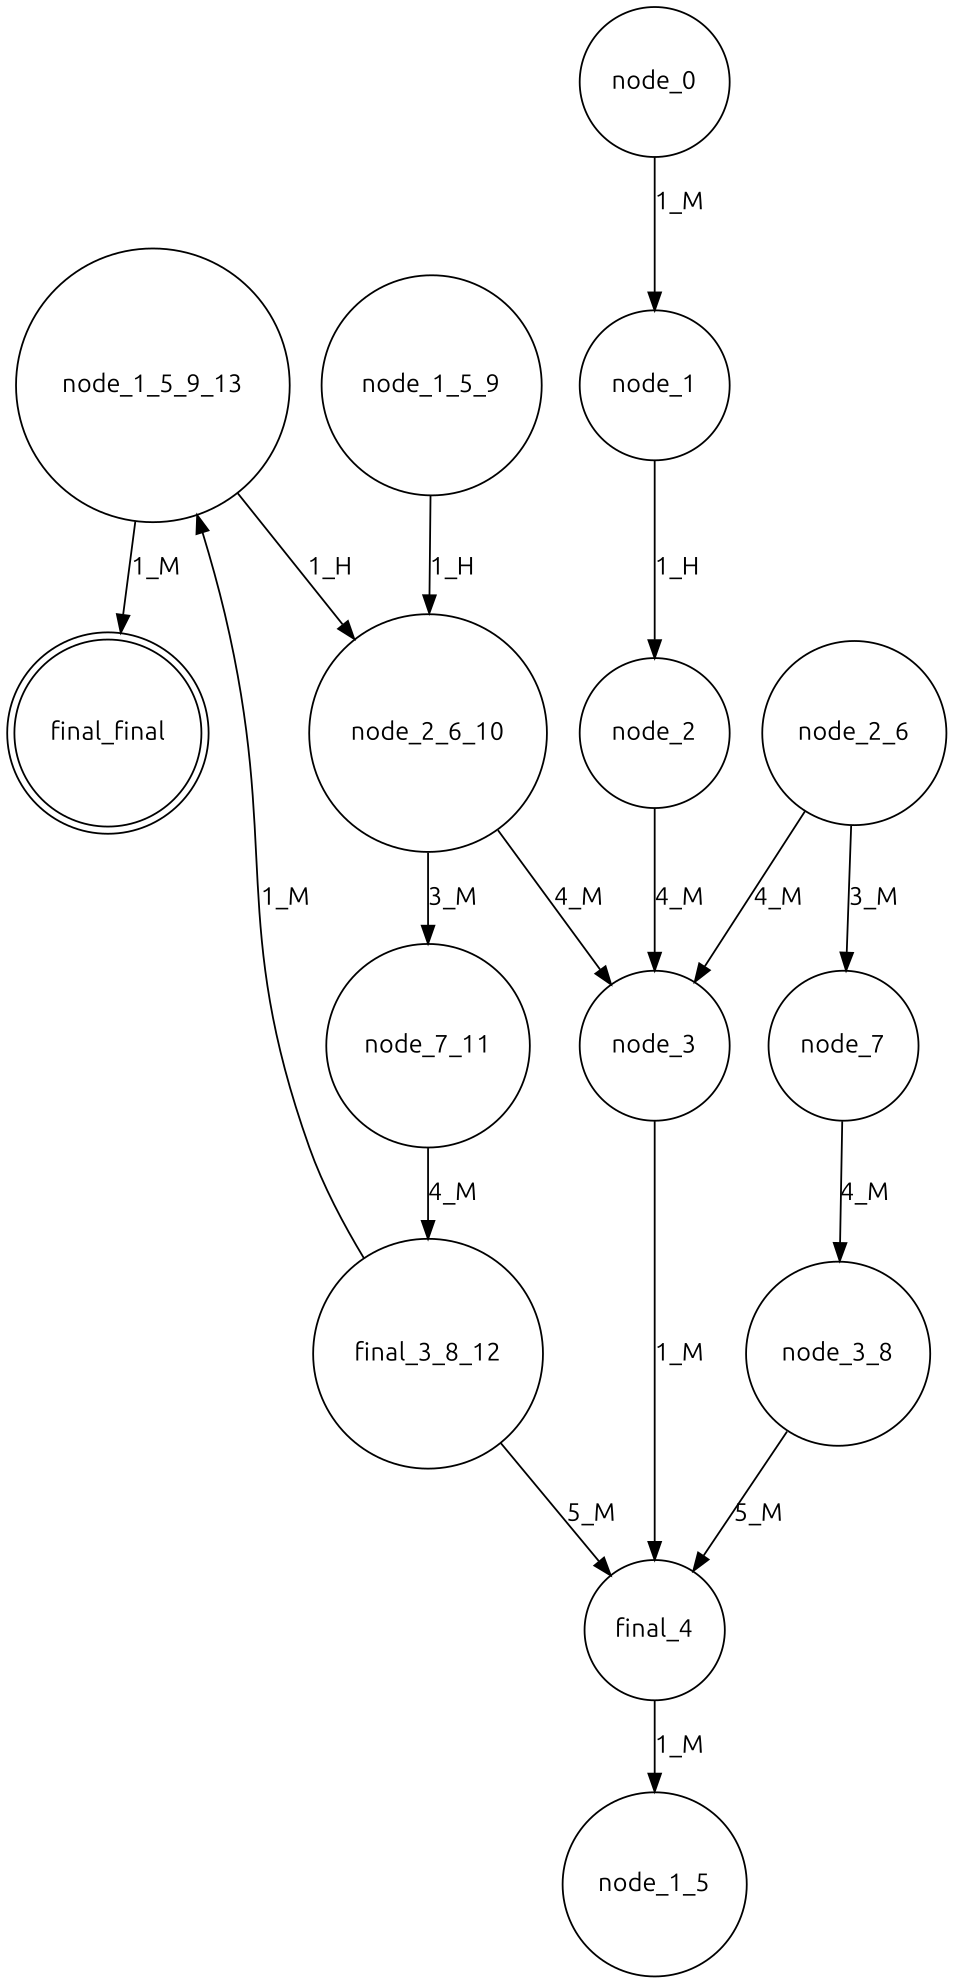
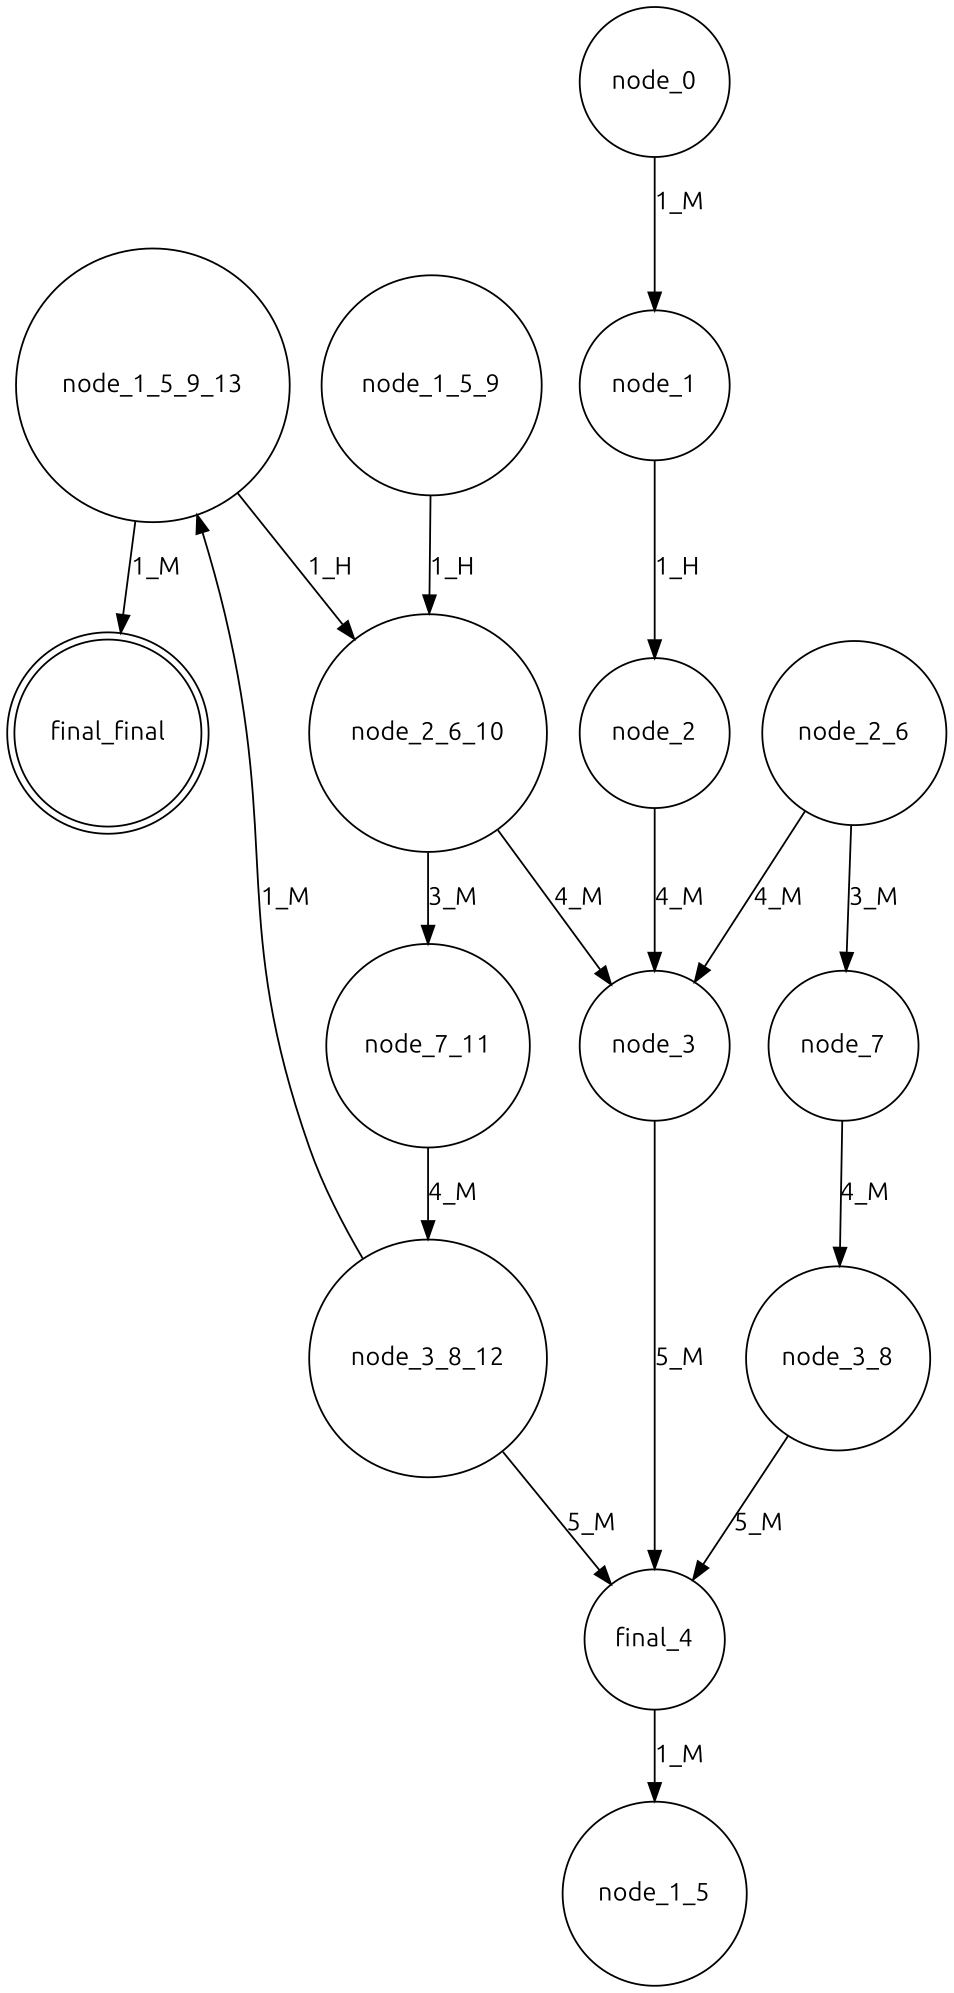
(428, 1354) -> (428, 1358)
(680, 1354) -> (680, 1358)
